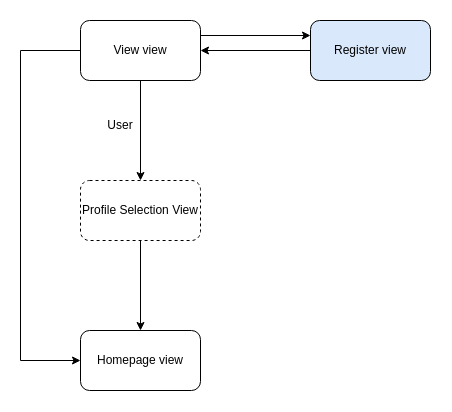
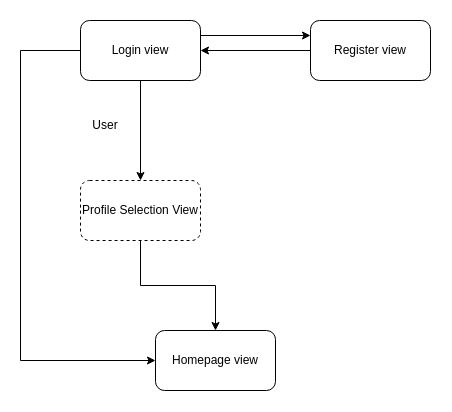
(141, 51) -> (141, 51)
(371, 51) -> (371, 51)
(121, 126) -> (106, 126)
(141, 361) -> (216, 361)
